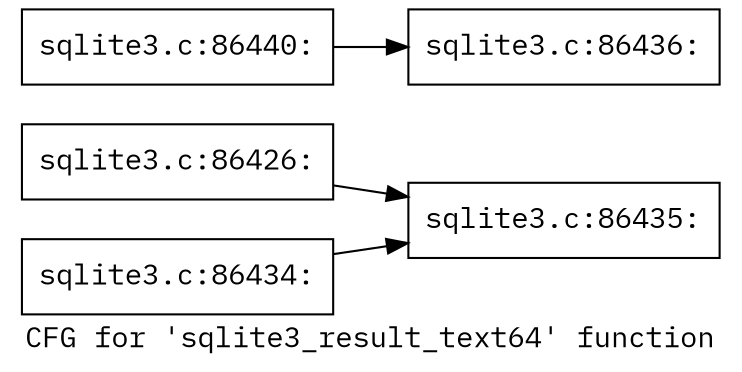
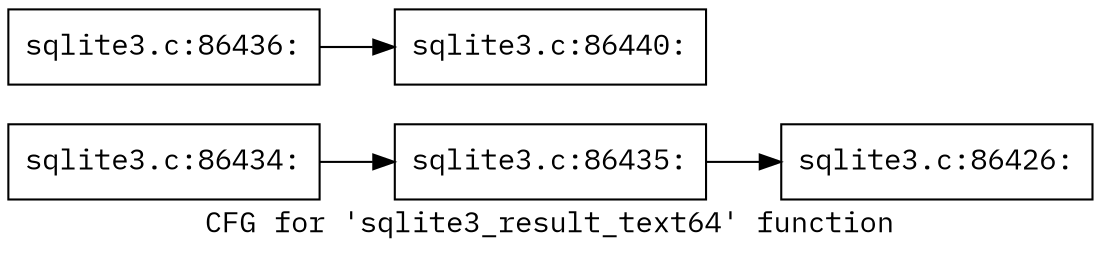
(360, 47) -> (346, 47)
(360, 190) -> (733, 162)
